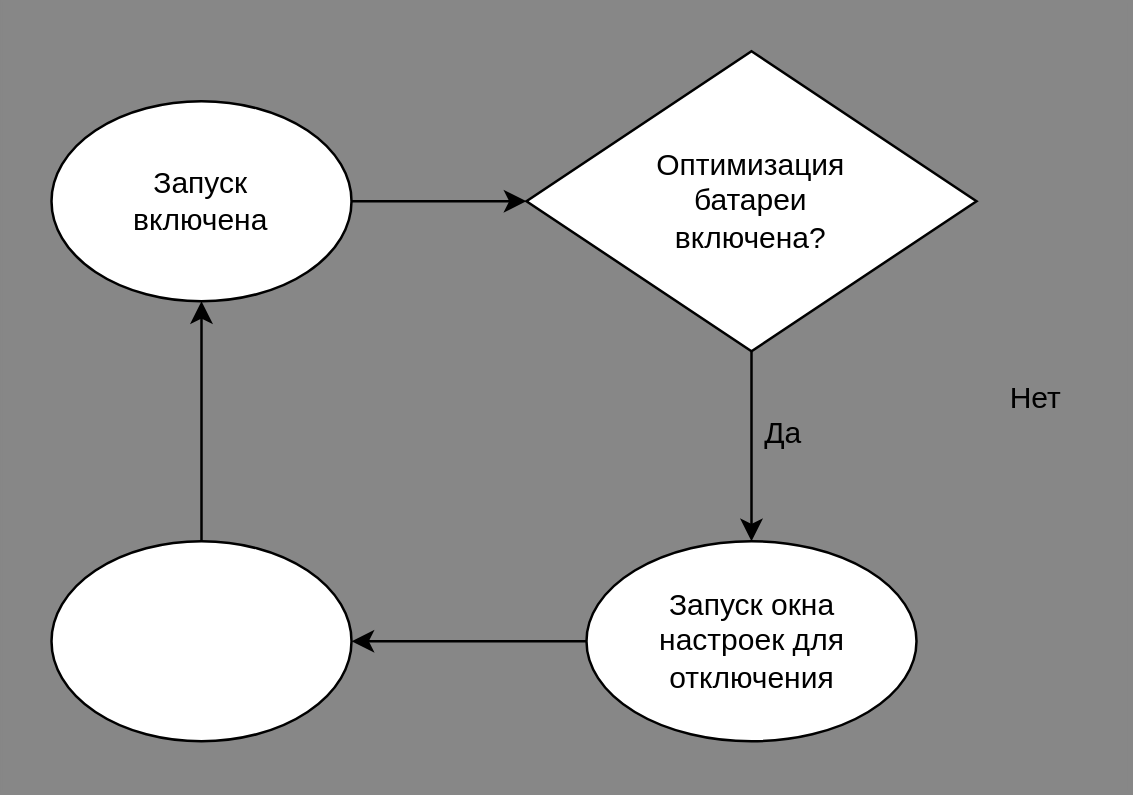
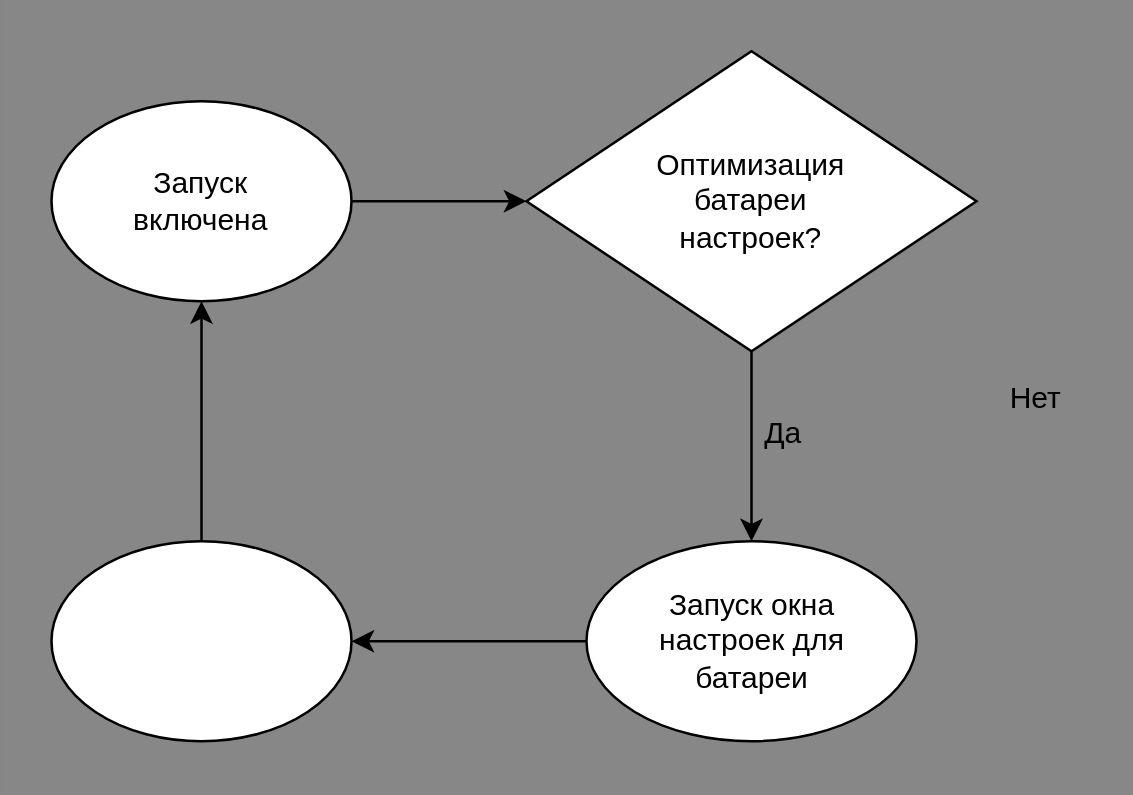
(751, 201) -> (751, 201)
(753, 641) -> (753, 641)
